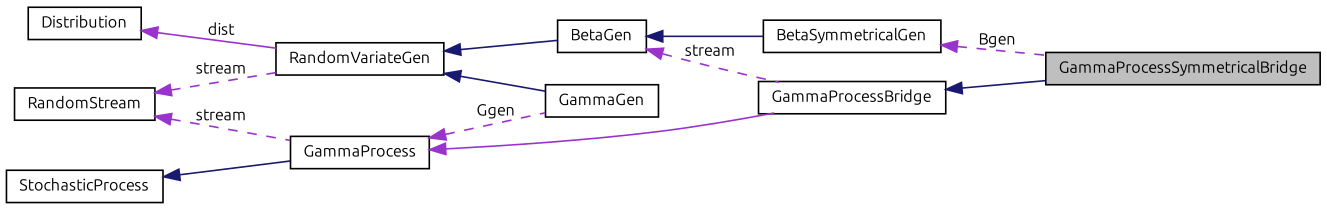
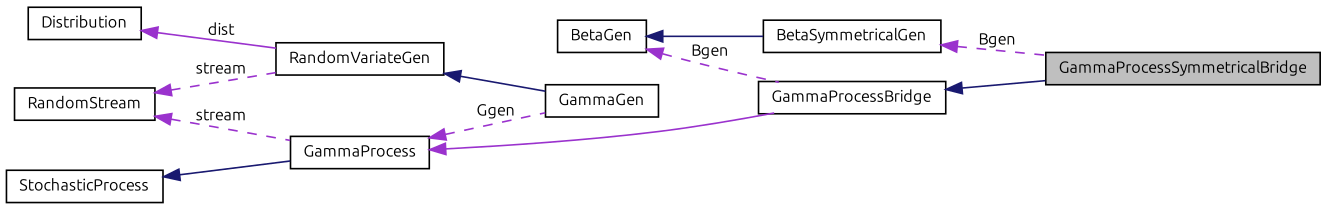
(509, 45) -> none
(708, 52) -> (708, 52)
